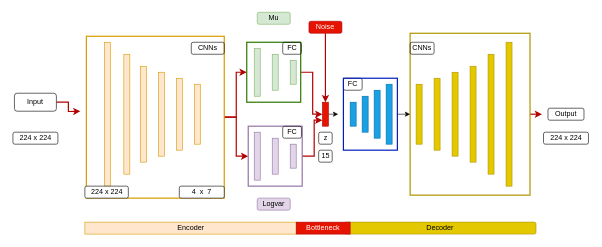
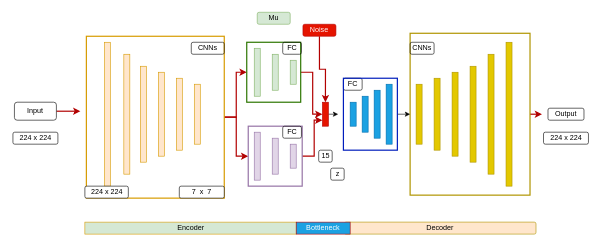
(325, 27) -> (319, 30)
(35, 102) -> (35, 111)
(325, 138) -> (337, 174)
(202, 192) -> (202, 192)
(274, 204) -> none
(190, 228) -> (190, 228)
(323, 228) -> (323, 228)
(440, 228) -> (440, 228)
